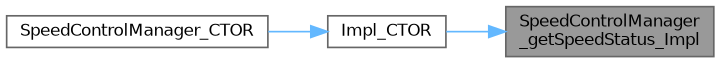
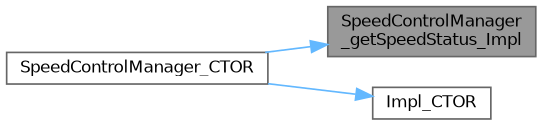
(467, 32) -> (288, 49)
